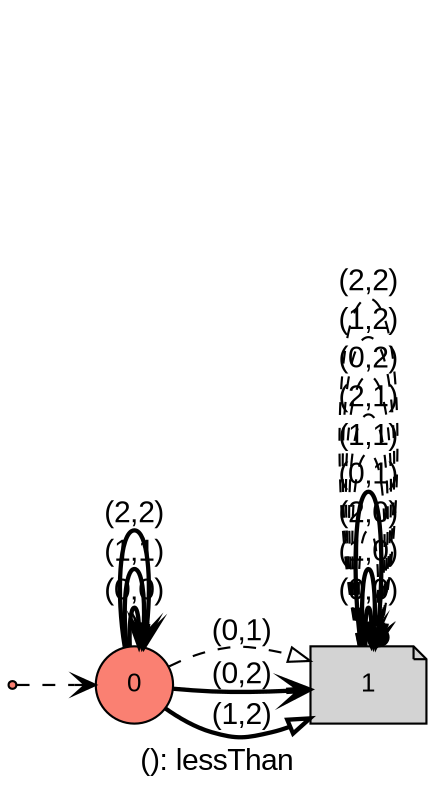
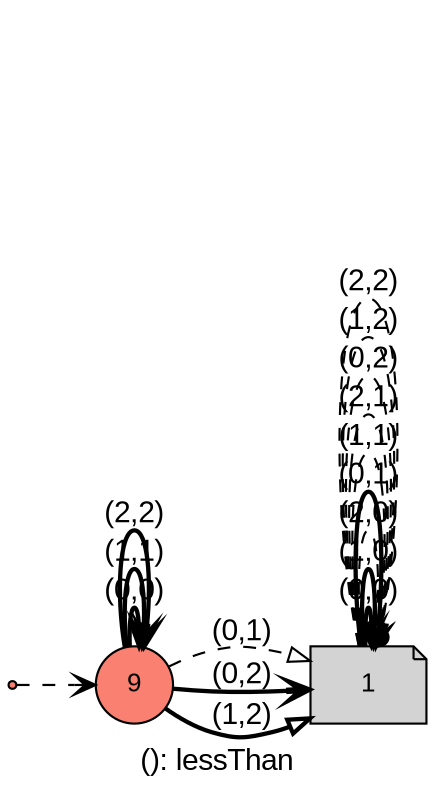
(134, 685) -> (134, 685)
